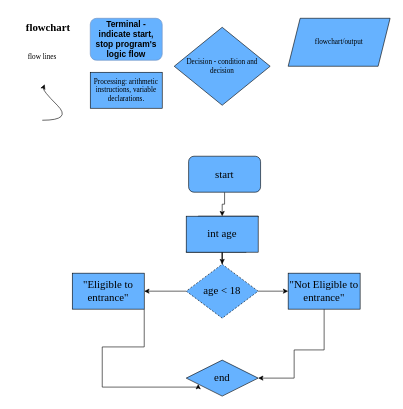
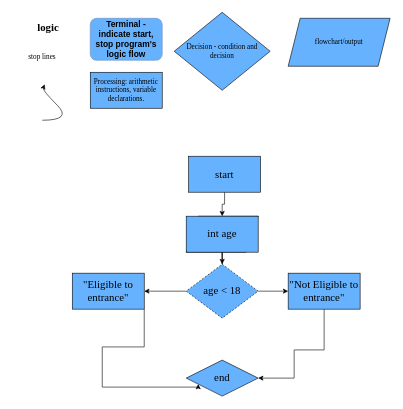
(48, 27) -> (48, 27)
(42, 57) -> (42, 57)
(222, 66) -> (222, 51)
(225, 174) -> (225, 174)
